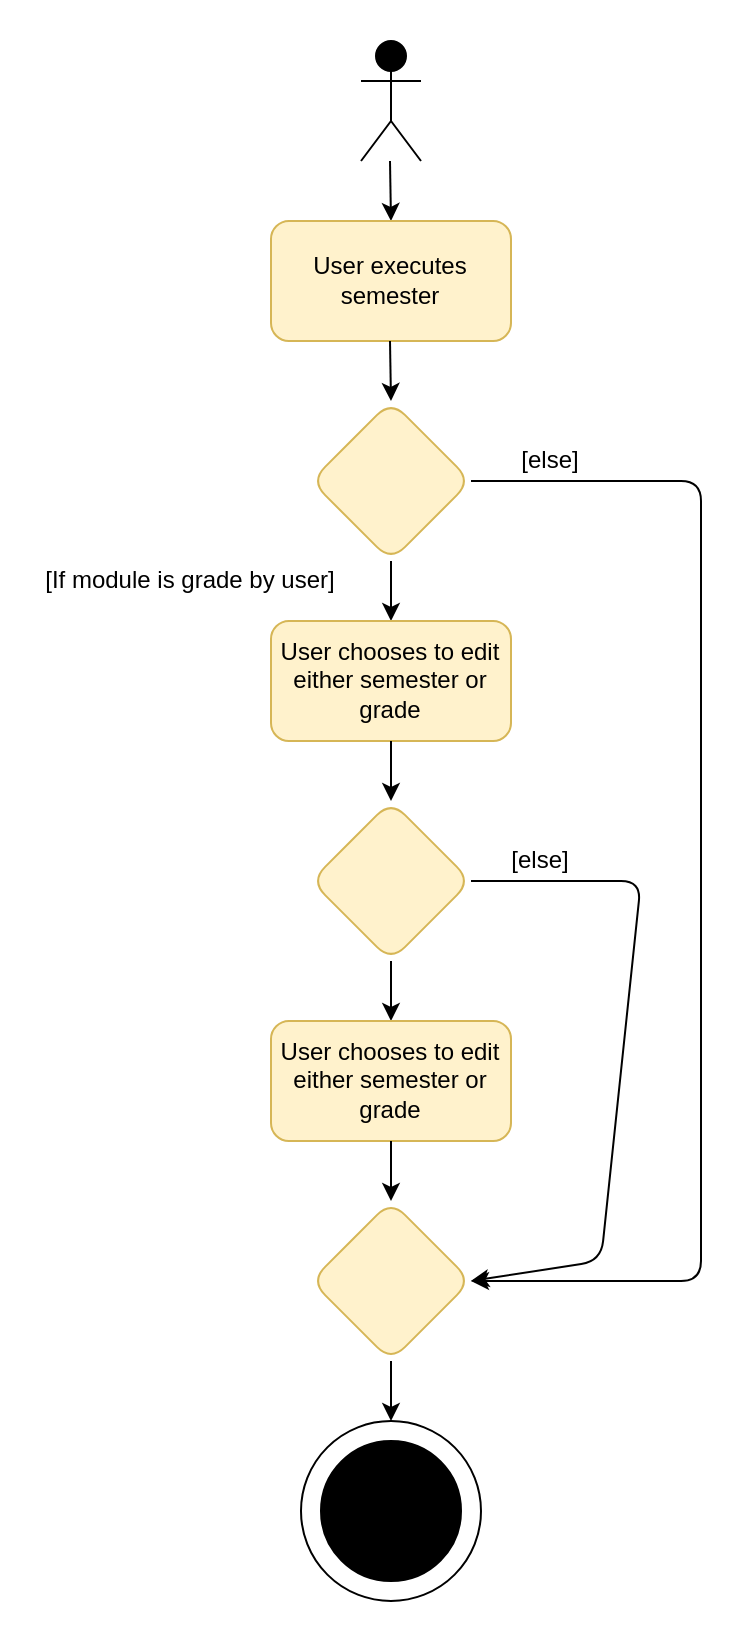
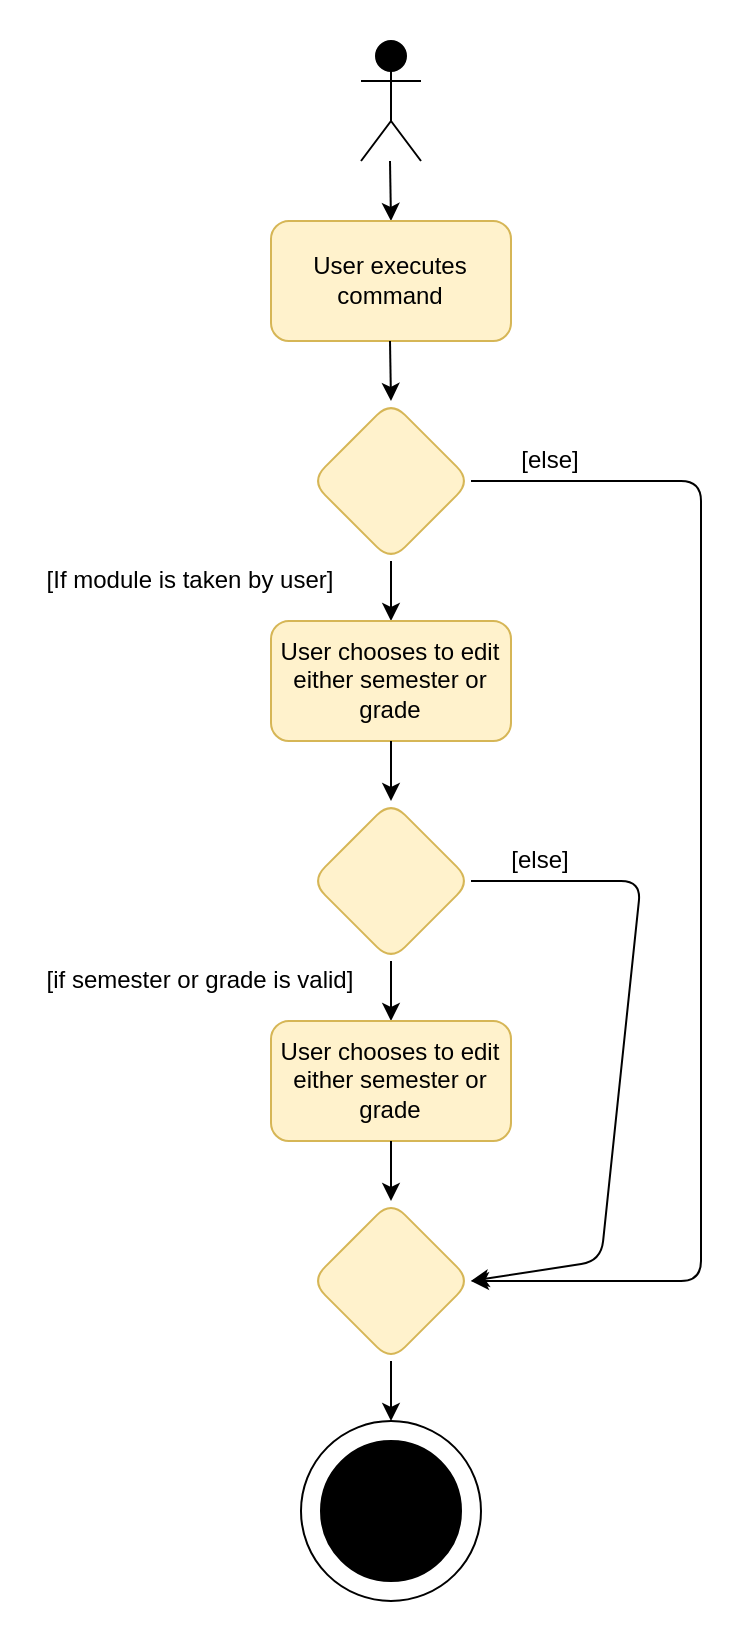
(391, 281) -> (391, 281)
(191, 581) -> (191, 581)
none -> (201, 981)
